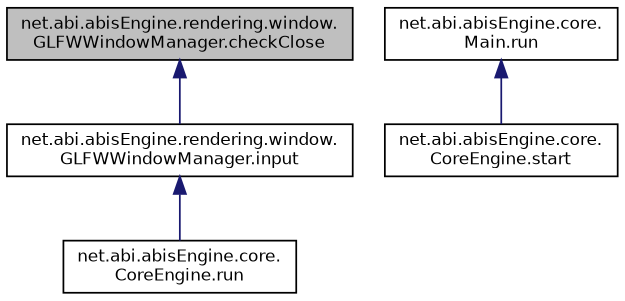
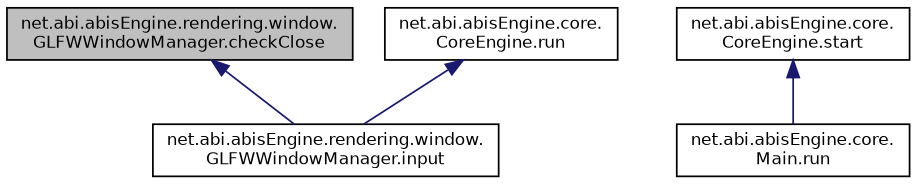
(501, 101) -> (793, 101)
(180, 217) -> (406, 97)
